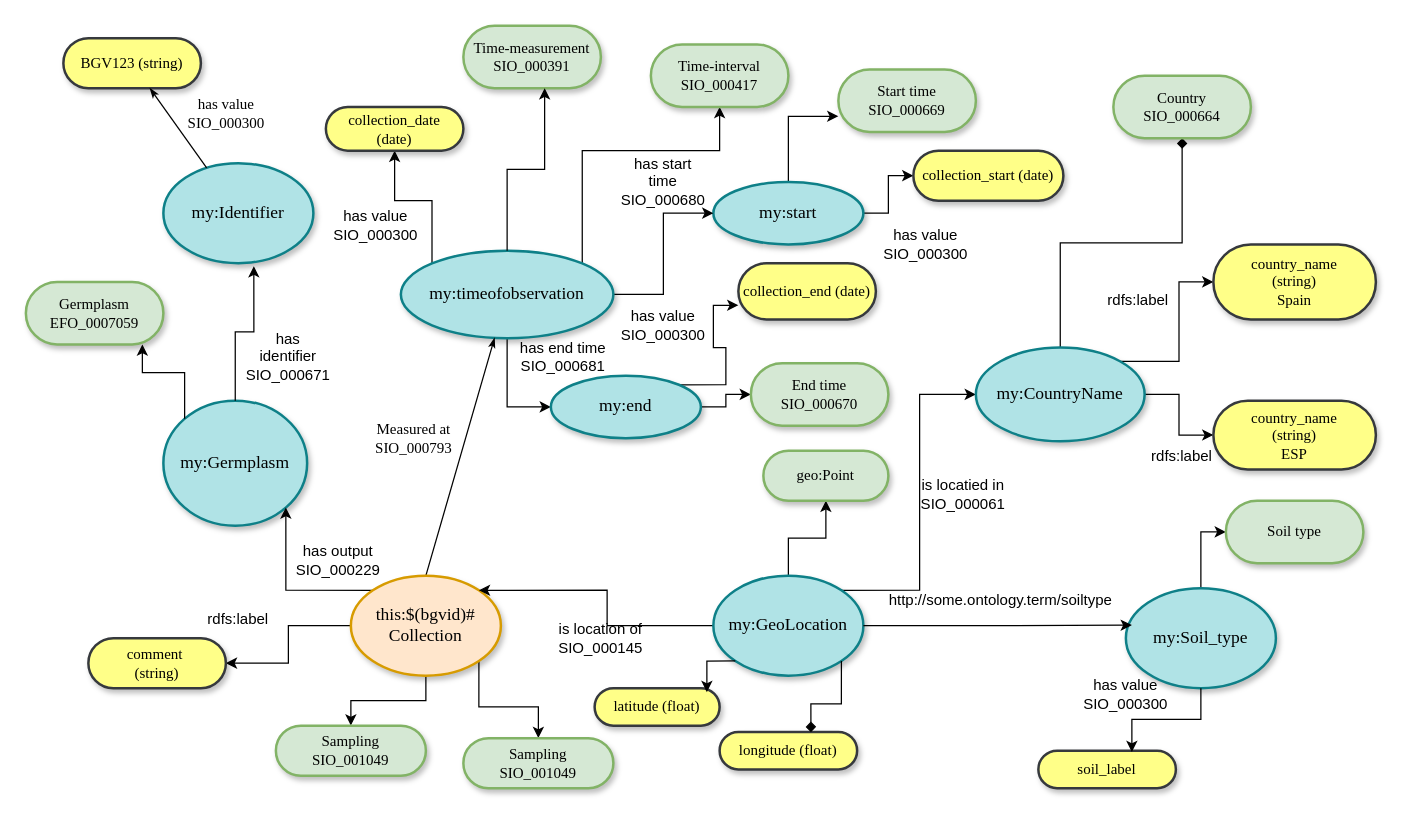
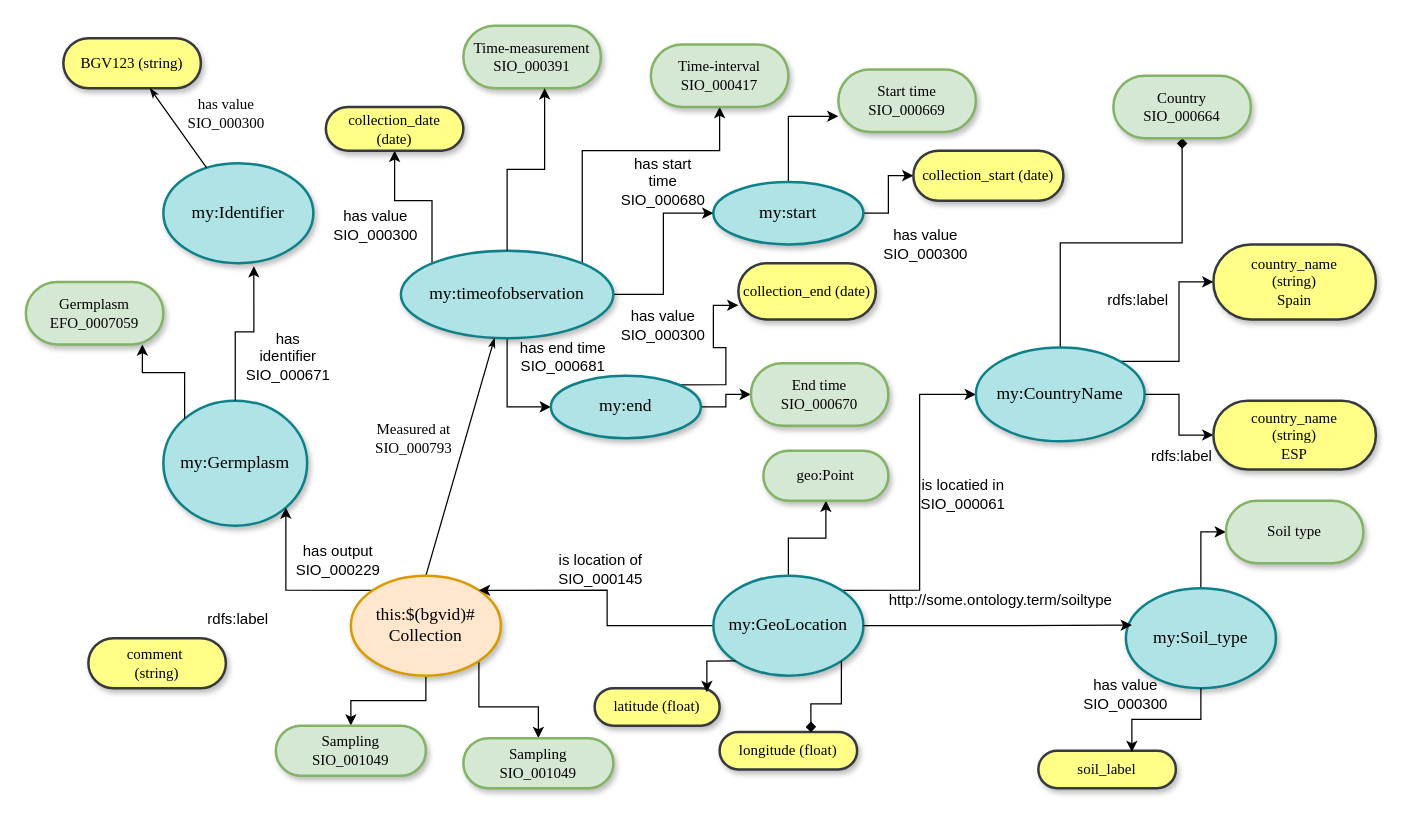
(601, 638) -> (601, 569)
(288, 640) -> none
